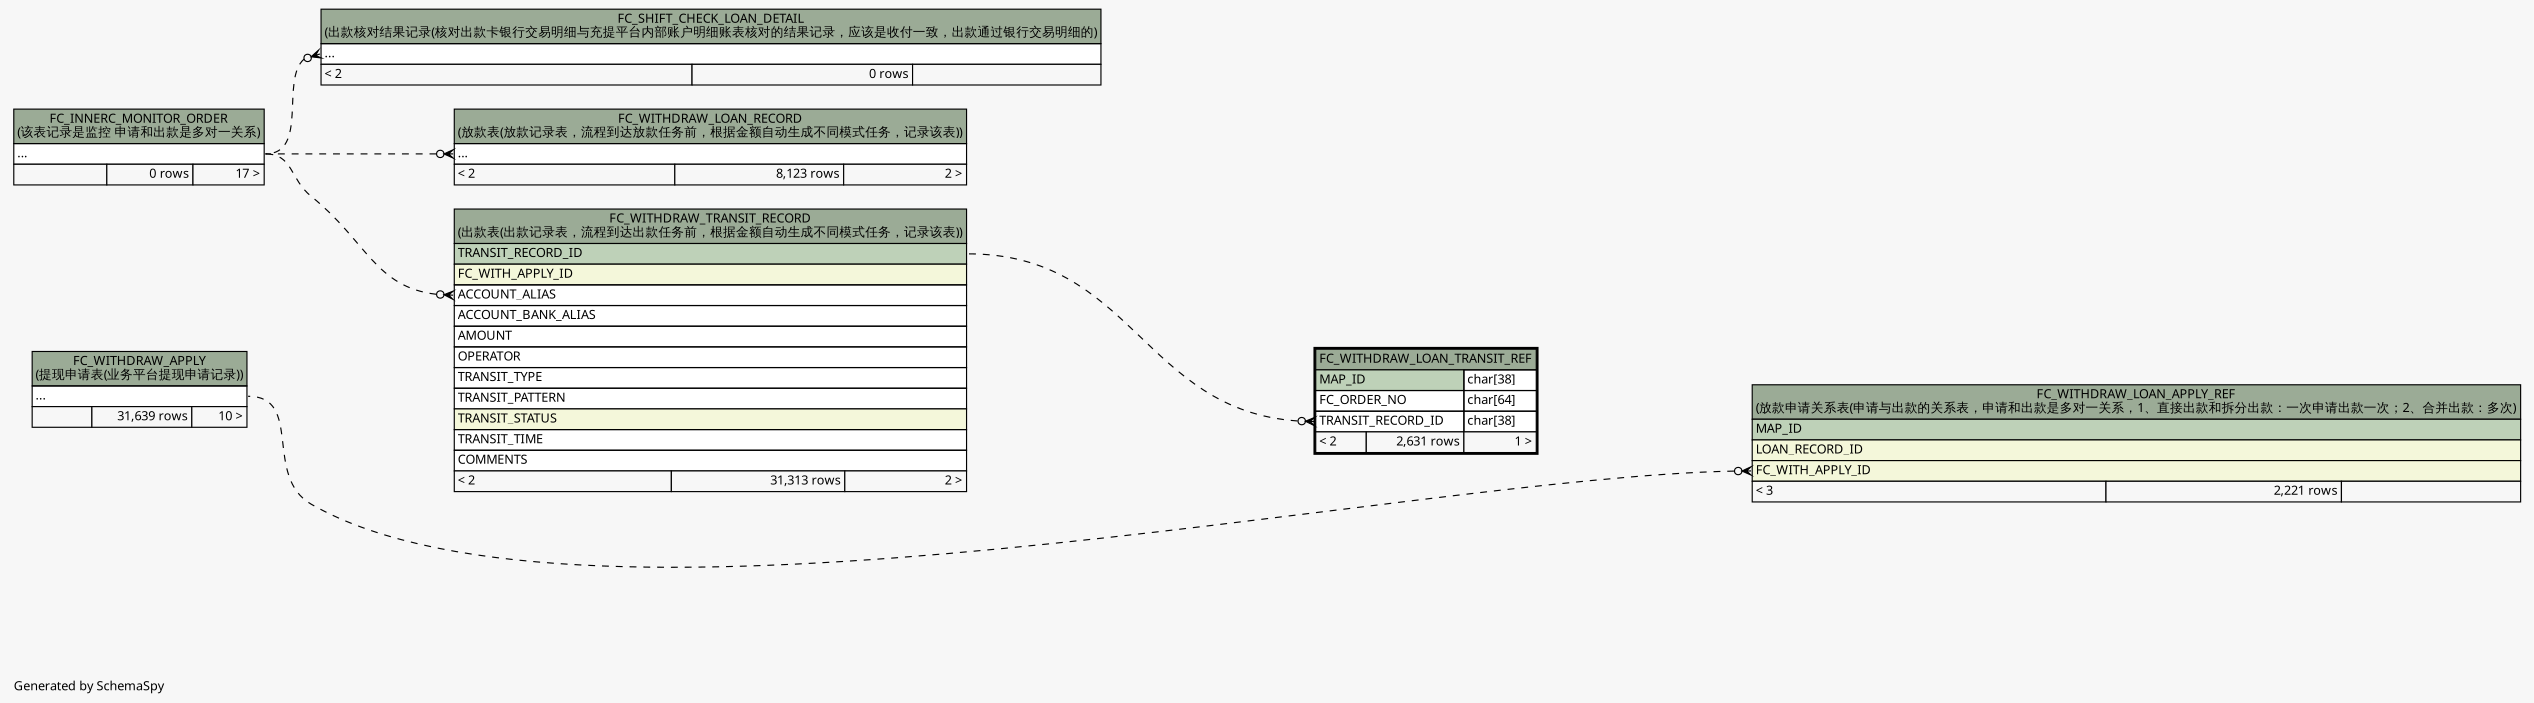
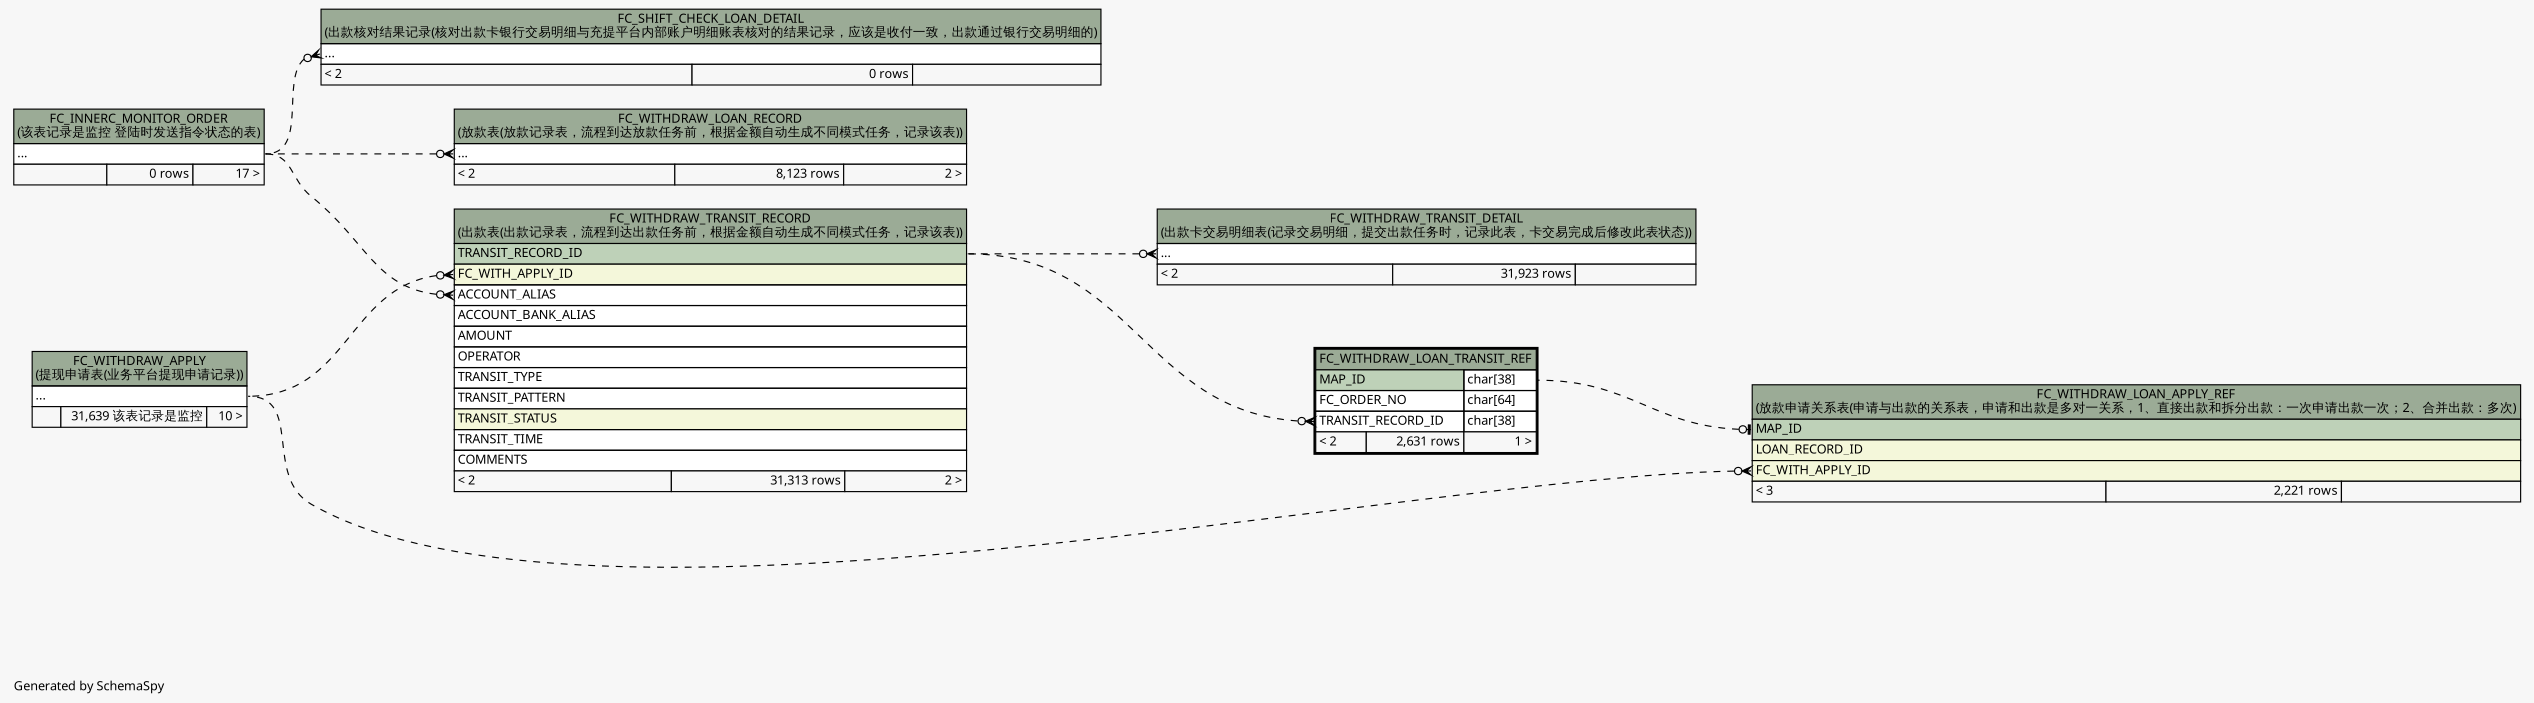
(139, 133) -> (139, 133)
none -> (1426, 247)
none -> (345, 342)
none -> (1639, 403)
(153, 416) -> (137, 416)
